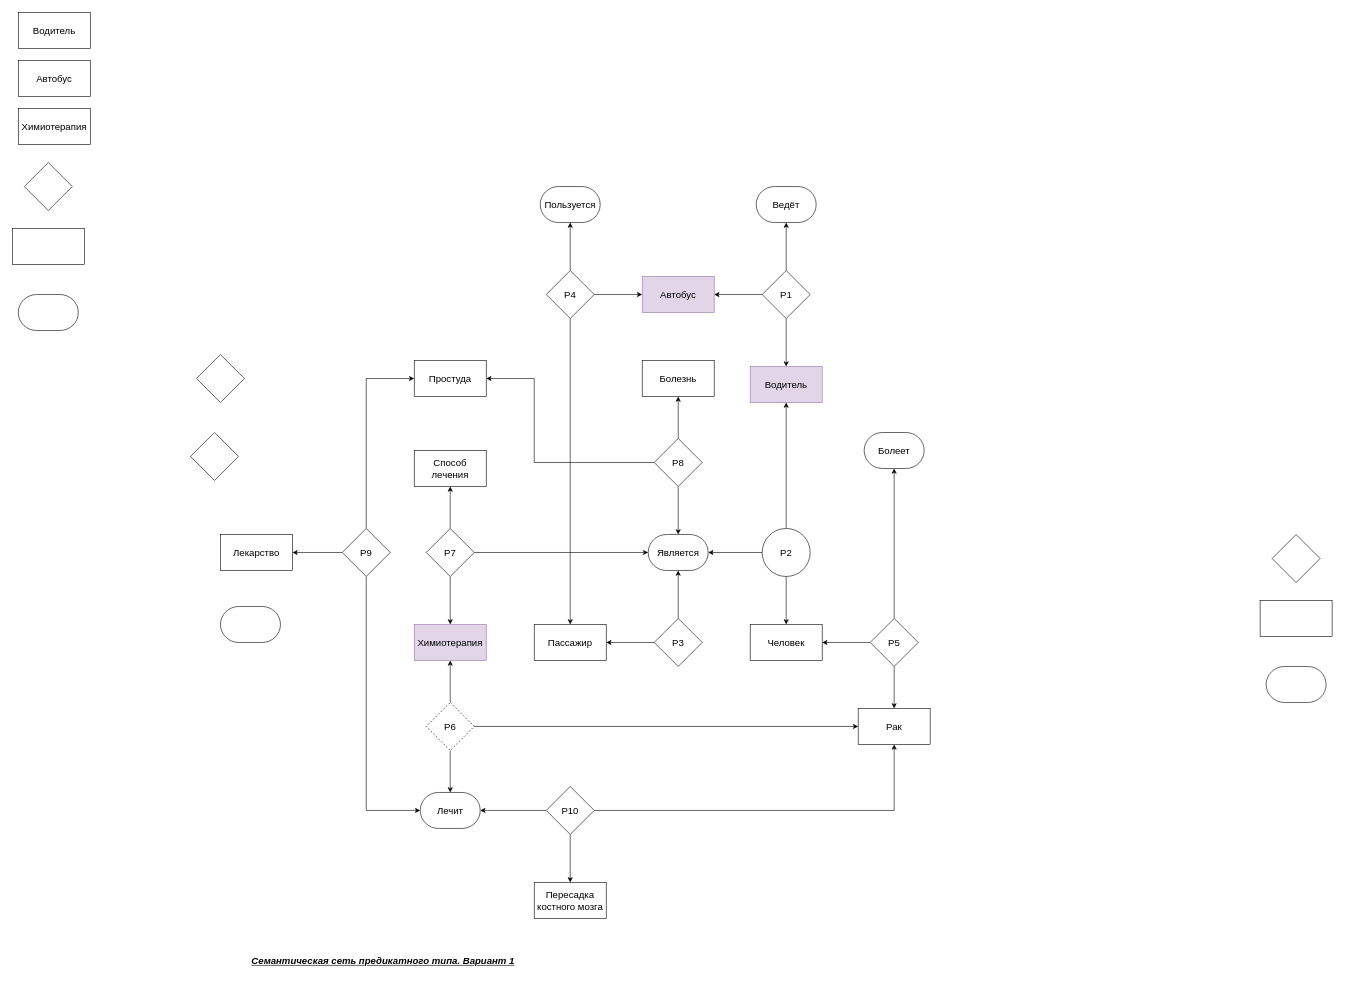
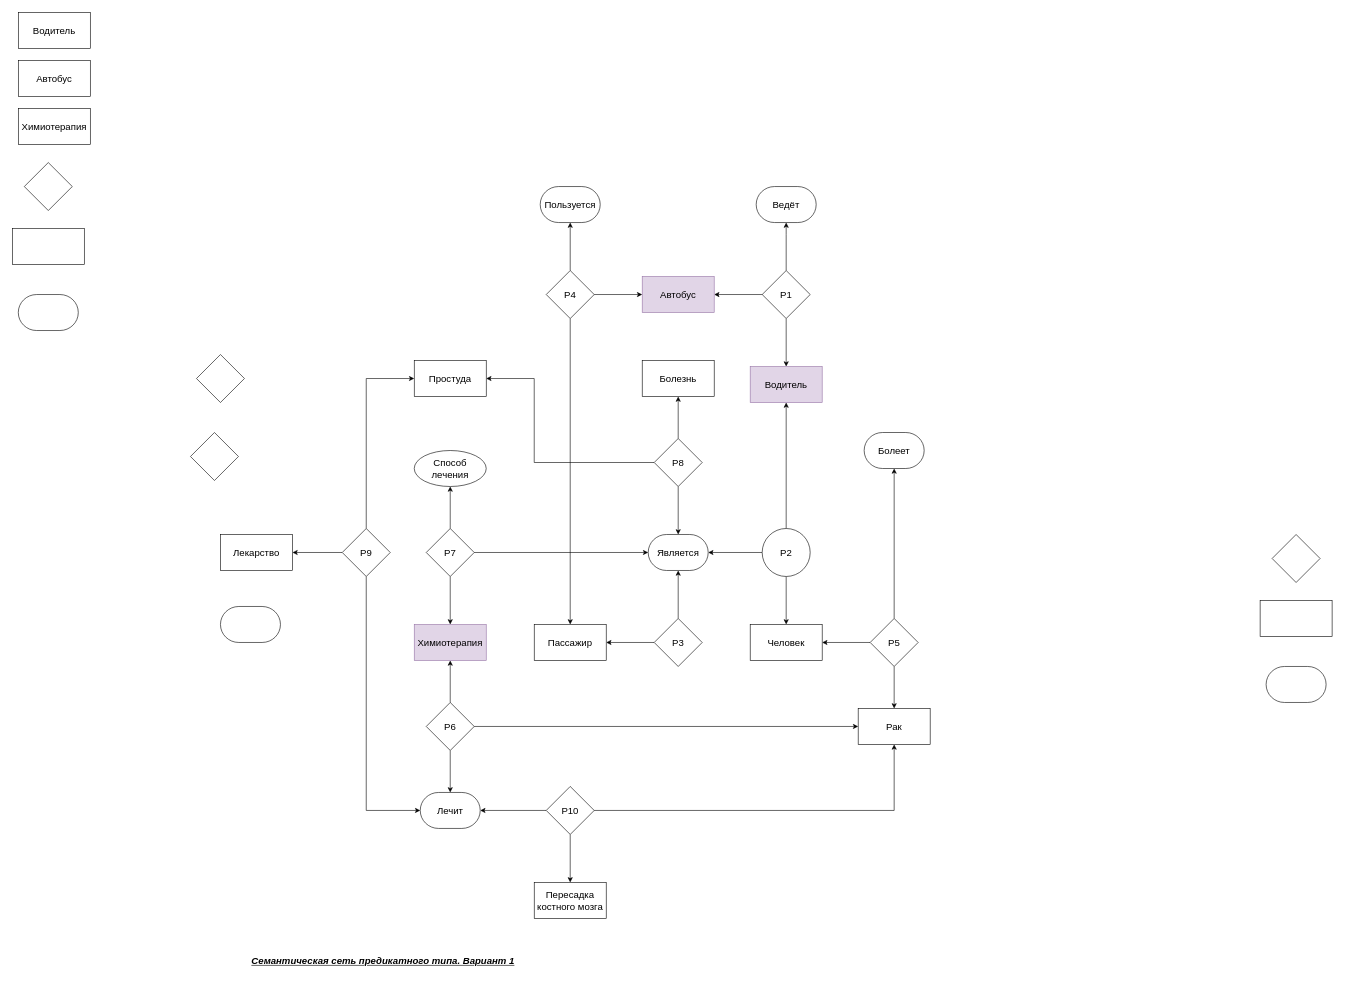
(450, 468) -> (450, 468)
(450, 726) -> (450, 726)
